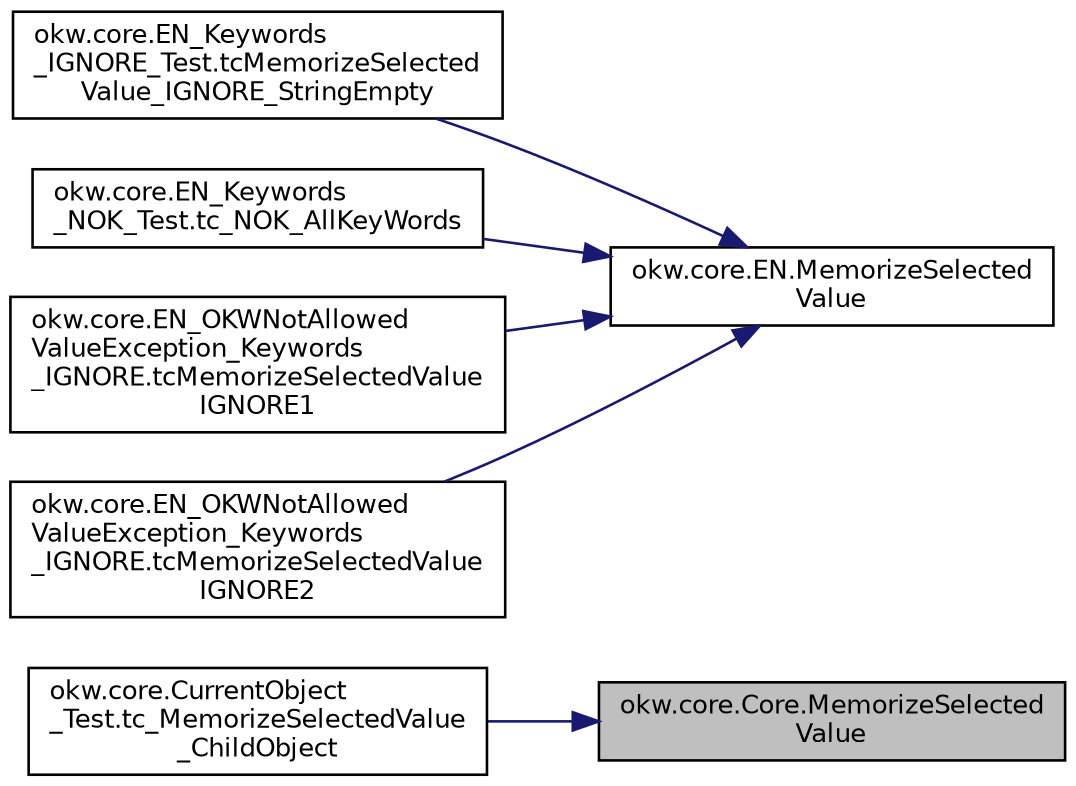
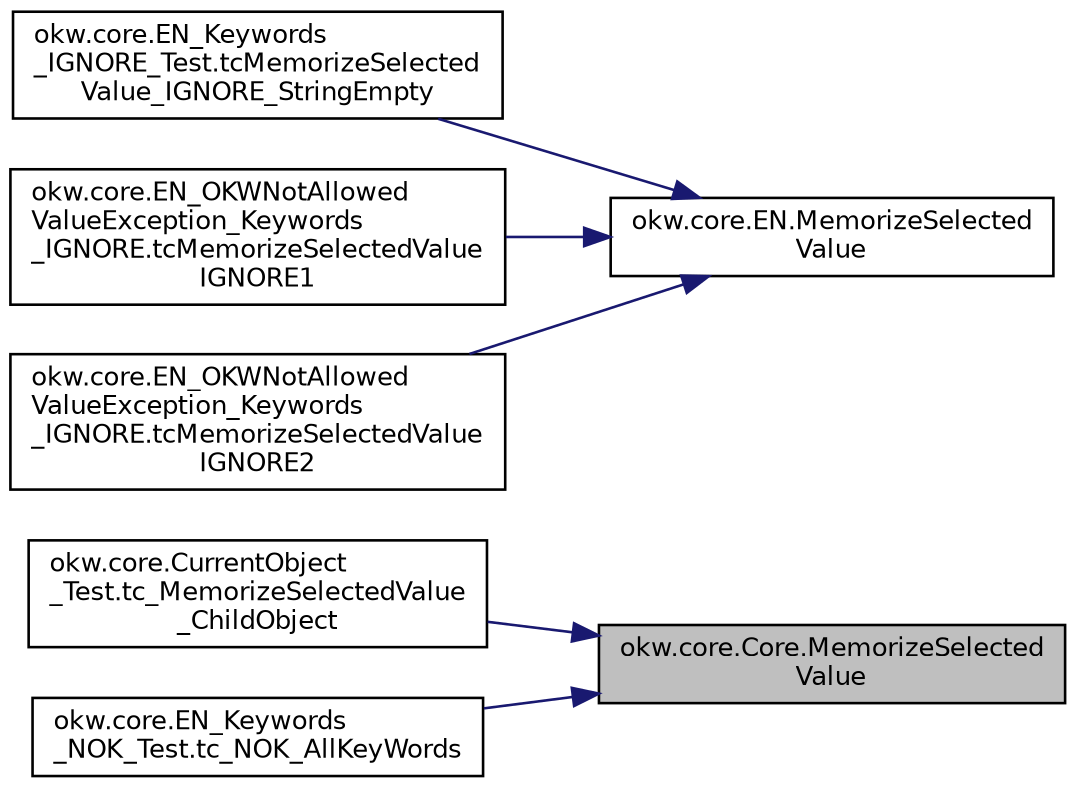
(533, 246) -> (528, 703)
